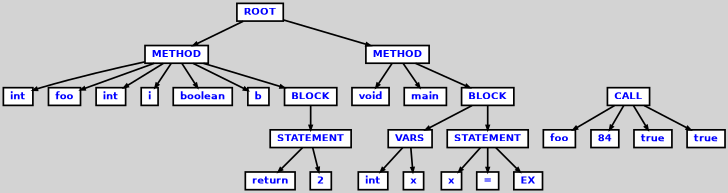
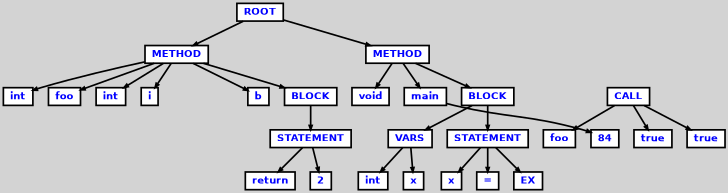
(203, 97) -> none
(618, 116) -> (517, 117)
